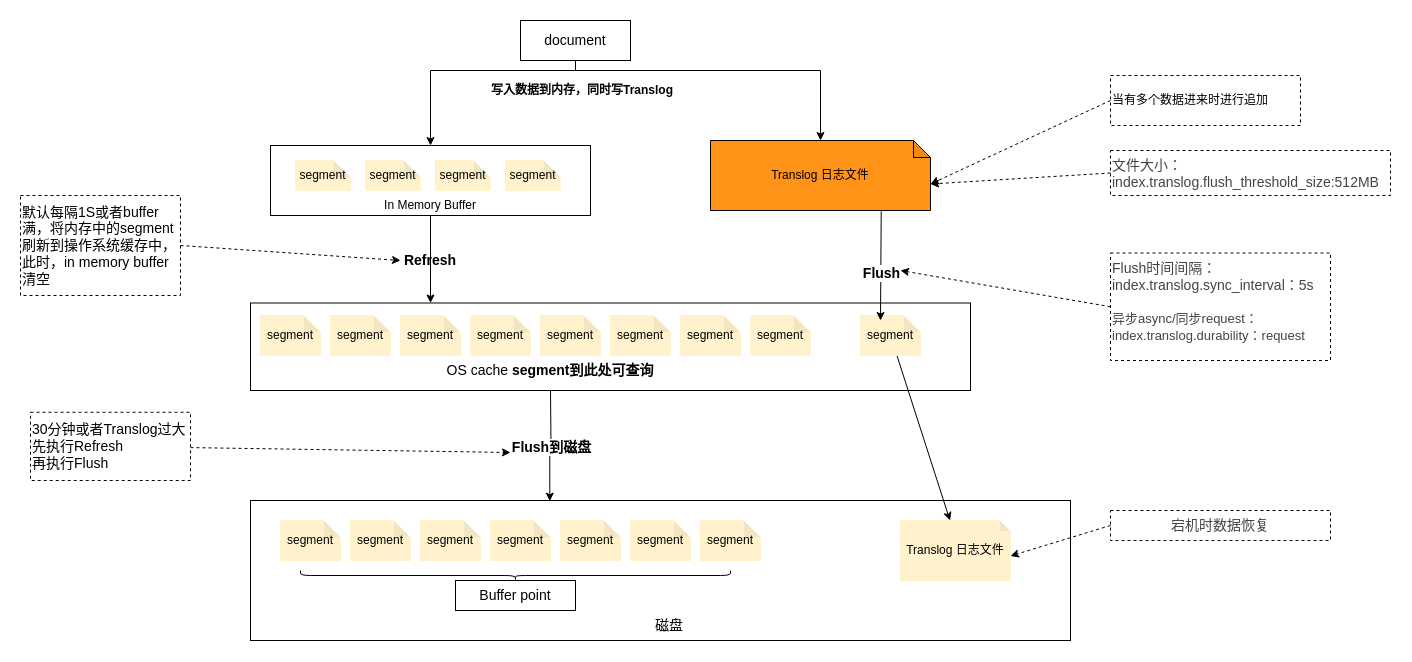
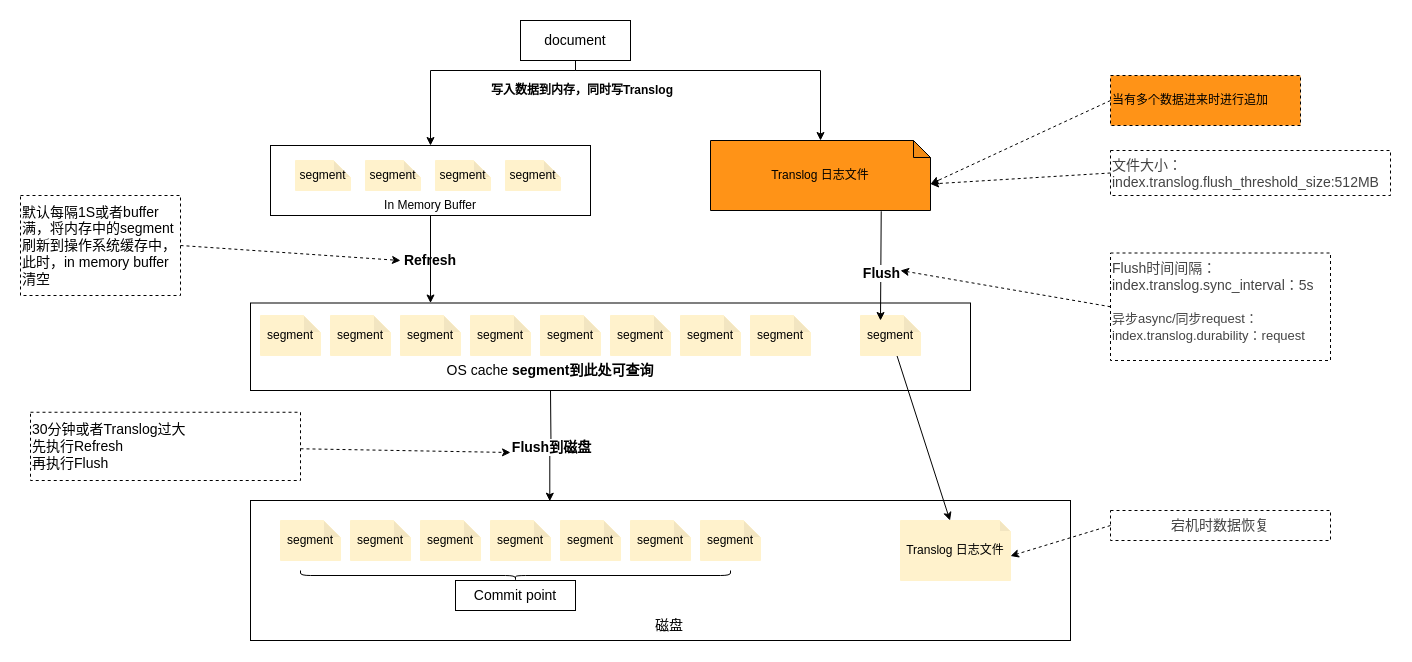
(1206, 101) -> (1206, 101)
(111, 446) -> (166, 446)
(516, 596) -> (516, 596)
